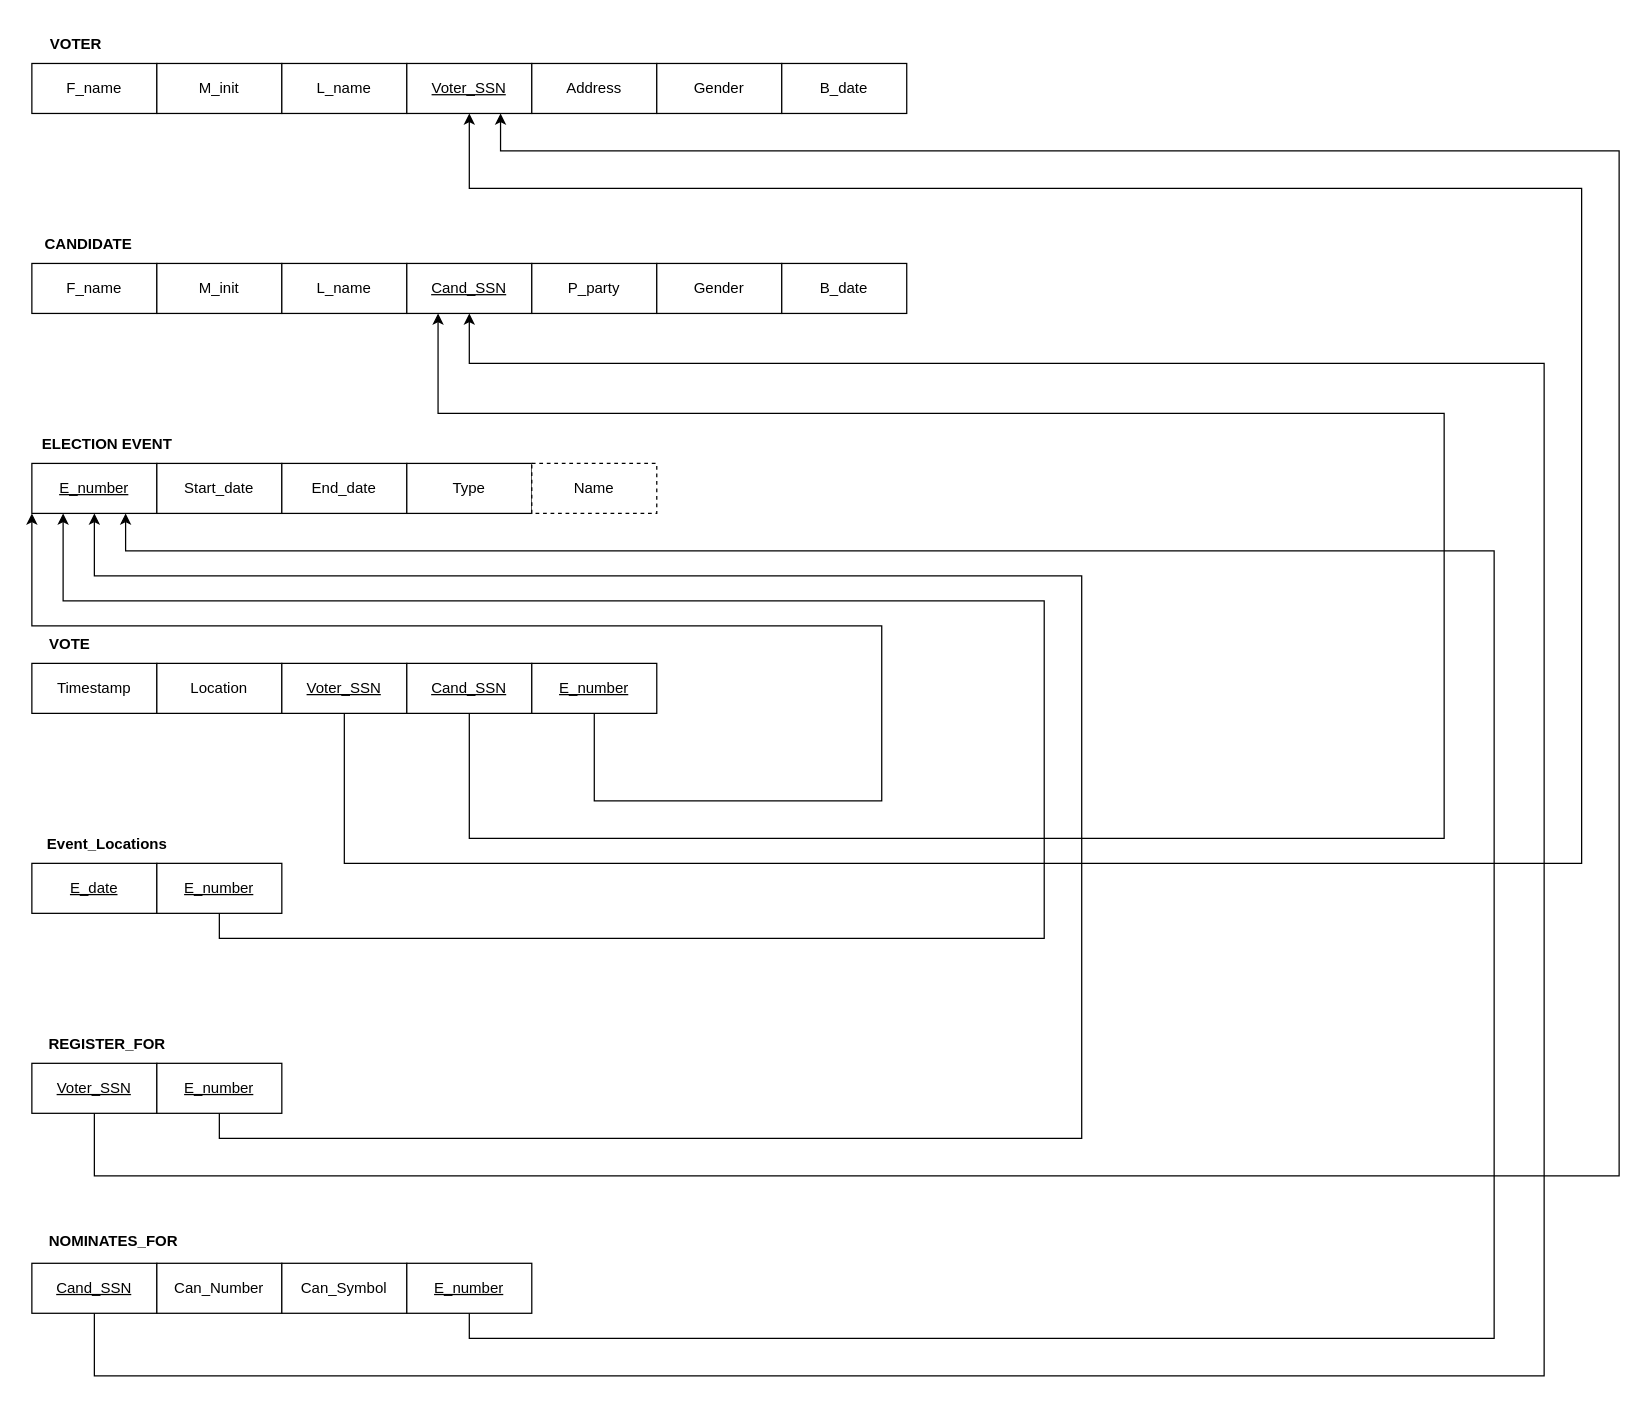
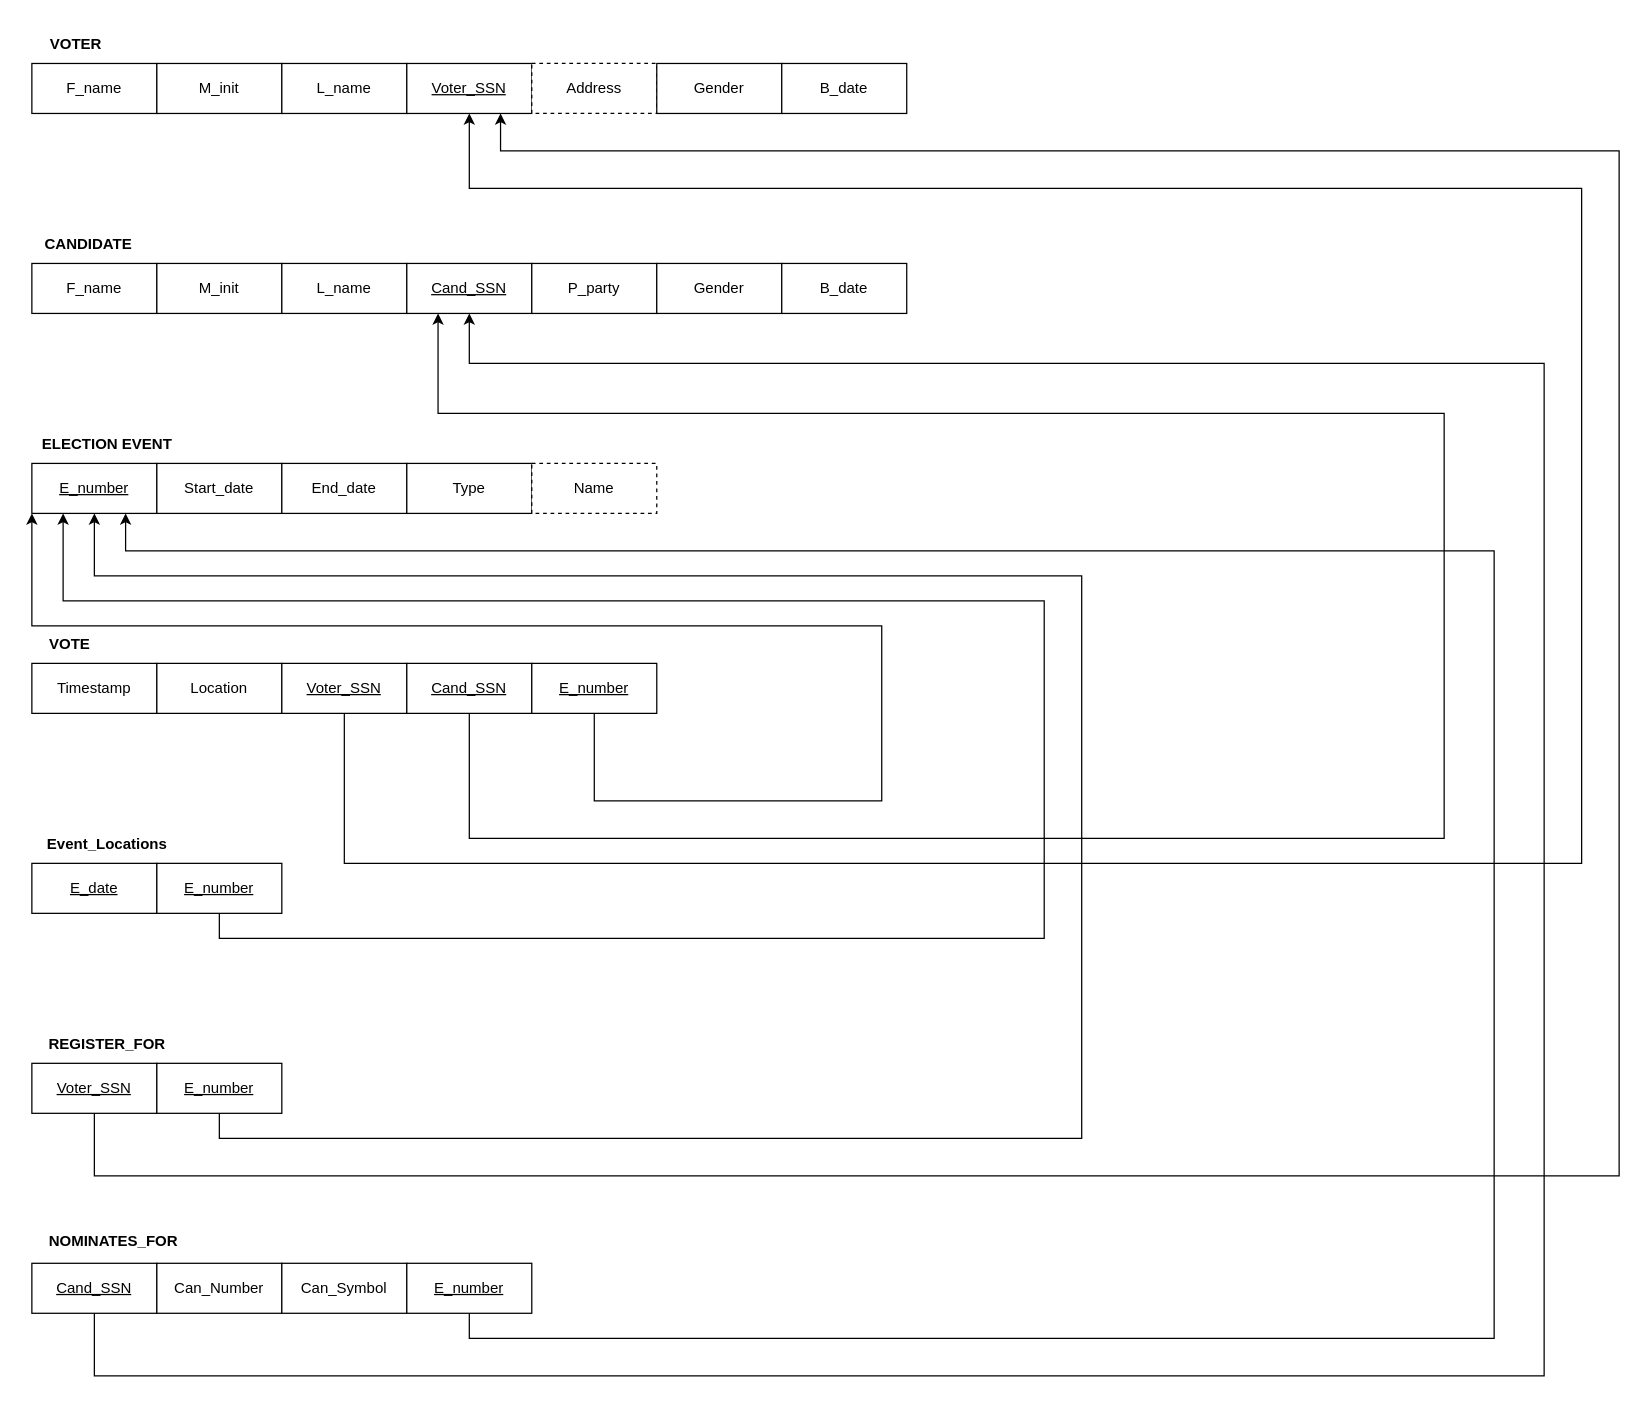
(594, 88) -> (594, 88)
